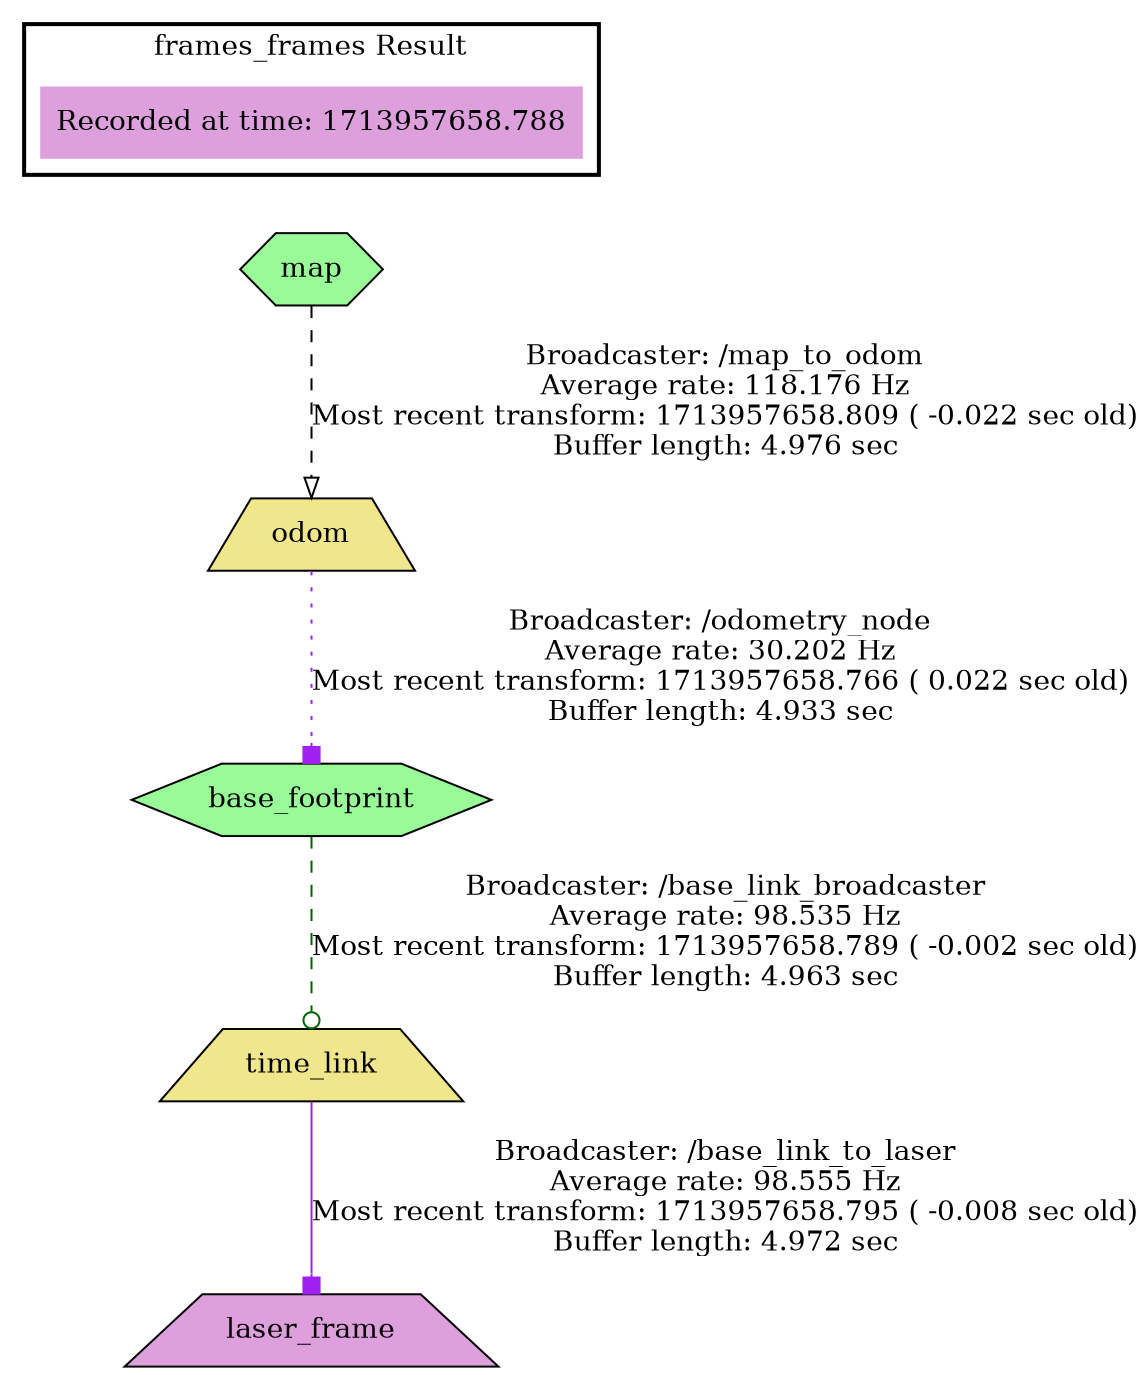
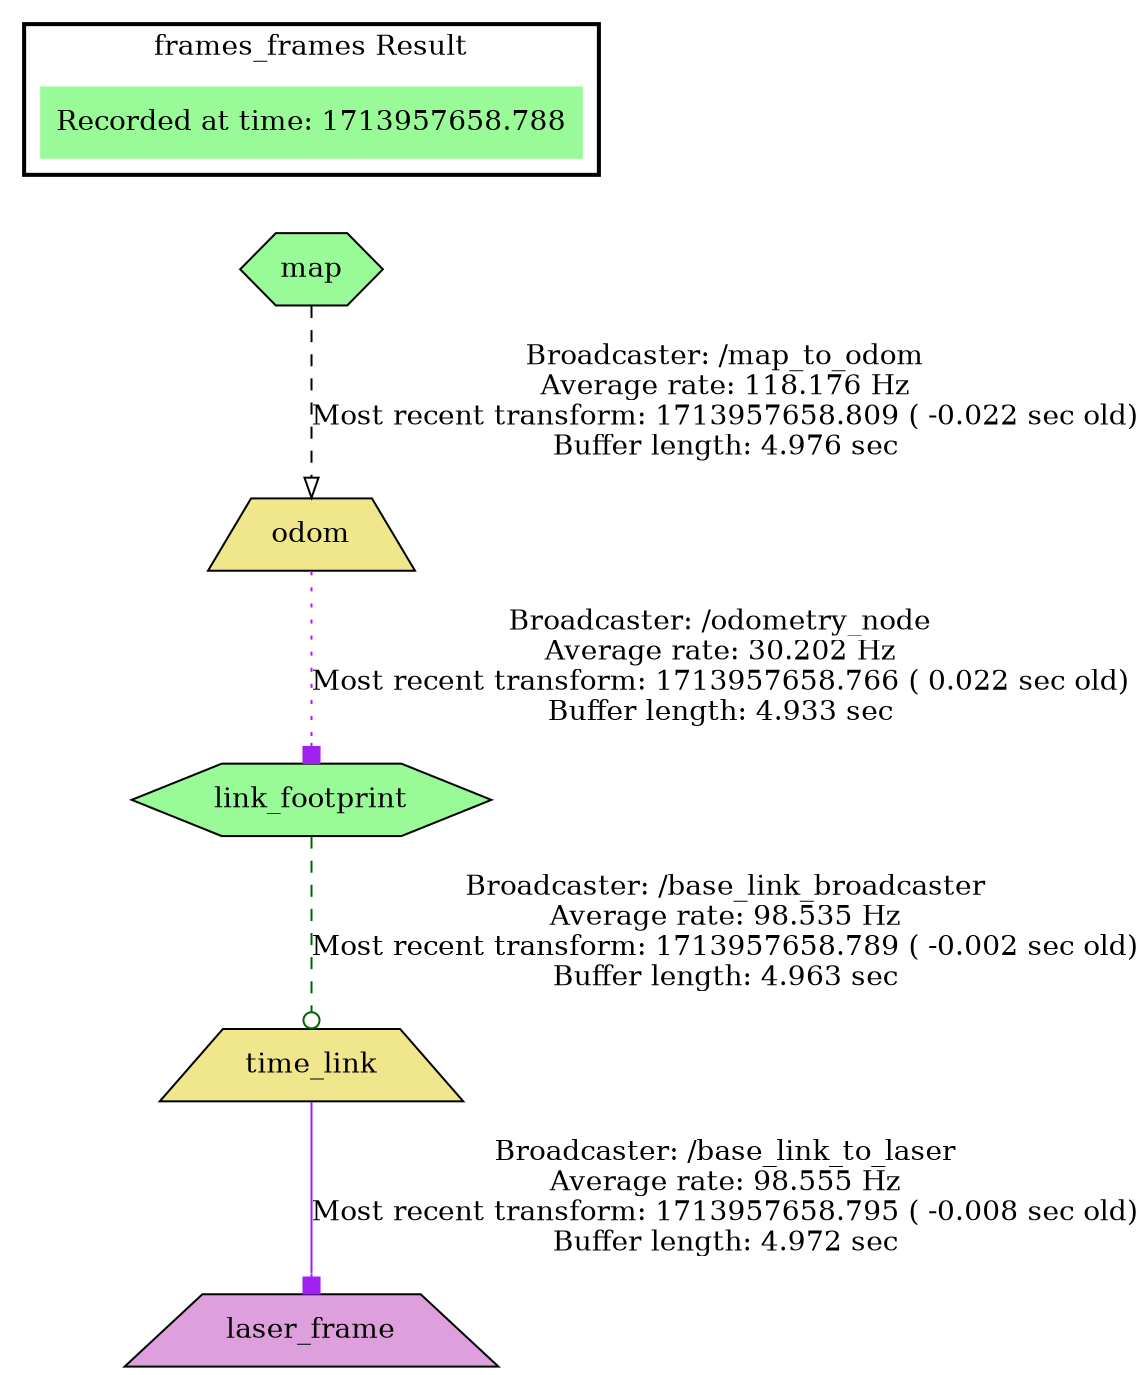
(312, 123) -> (312, 123)
(312, 800) -> (312, 800)
